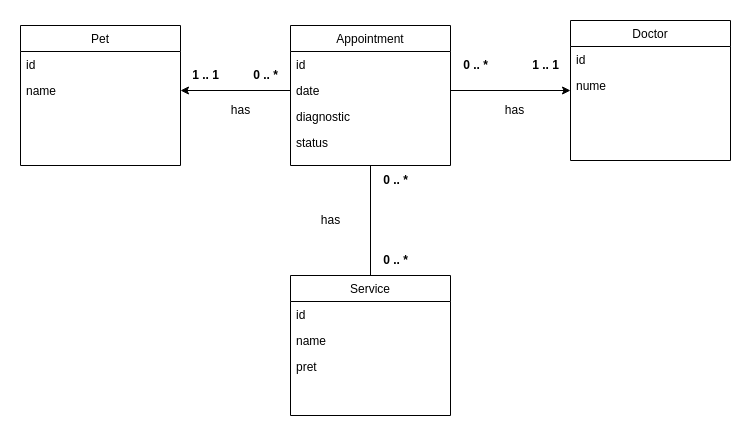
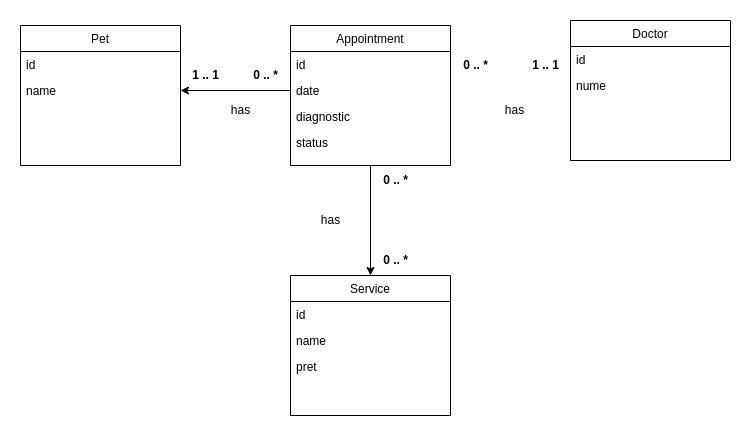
(508, 91) -> none
(371, 270) -> (371, 267)
